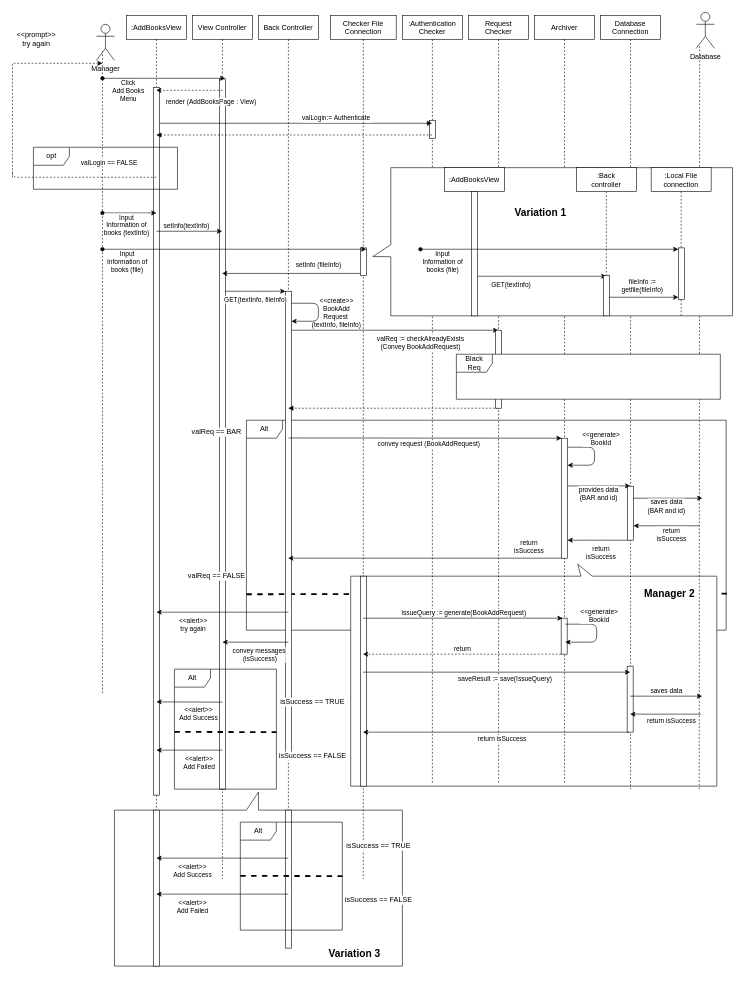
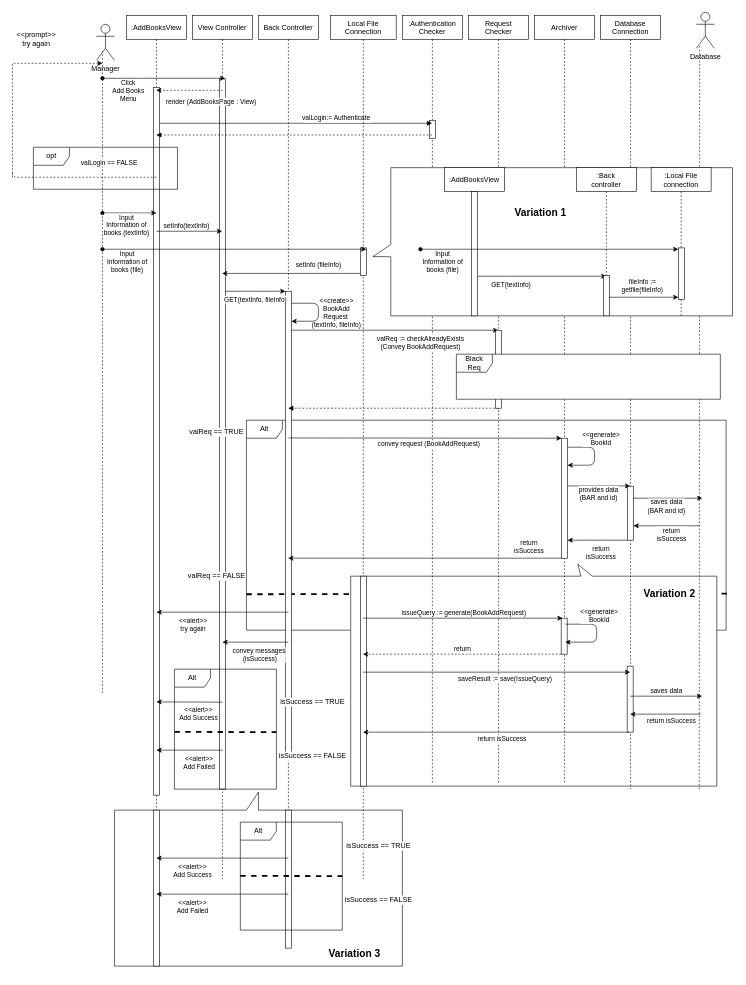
(363, 23) -> (363, 23)
(217, 432) -> (217, 432)
(670, 594) -> (670, 594)
